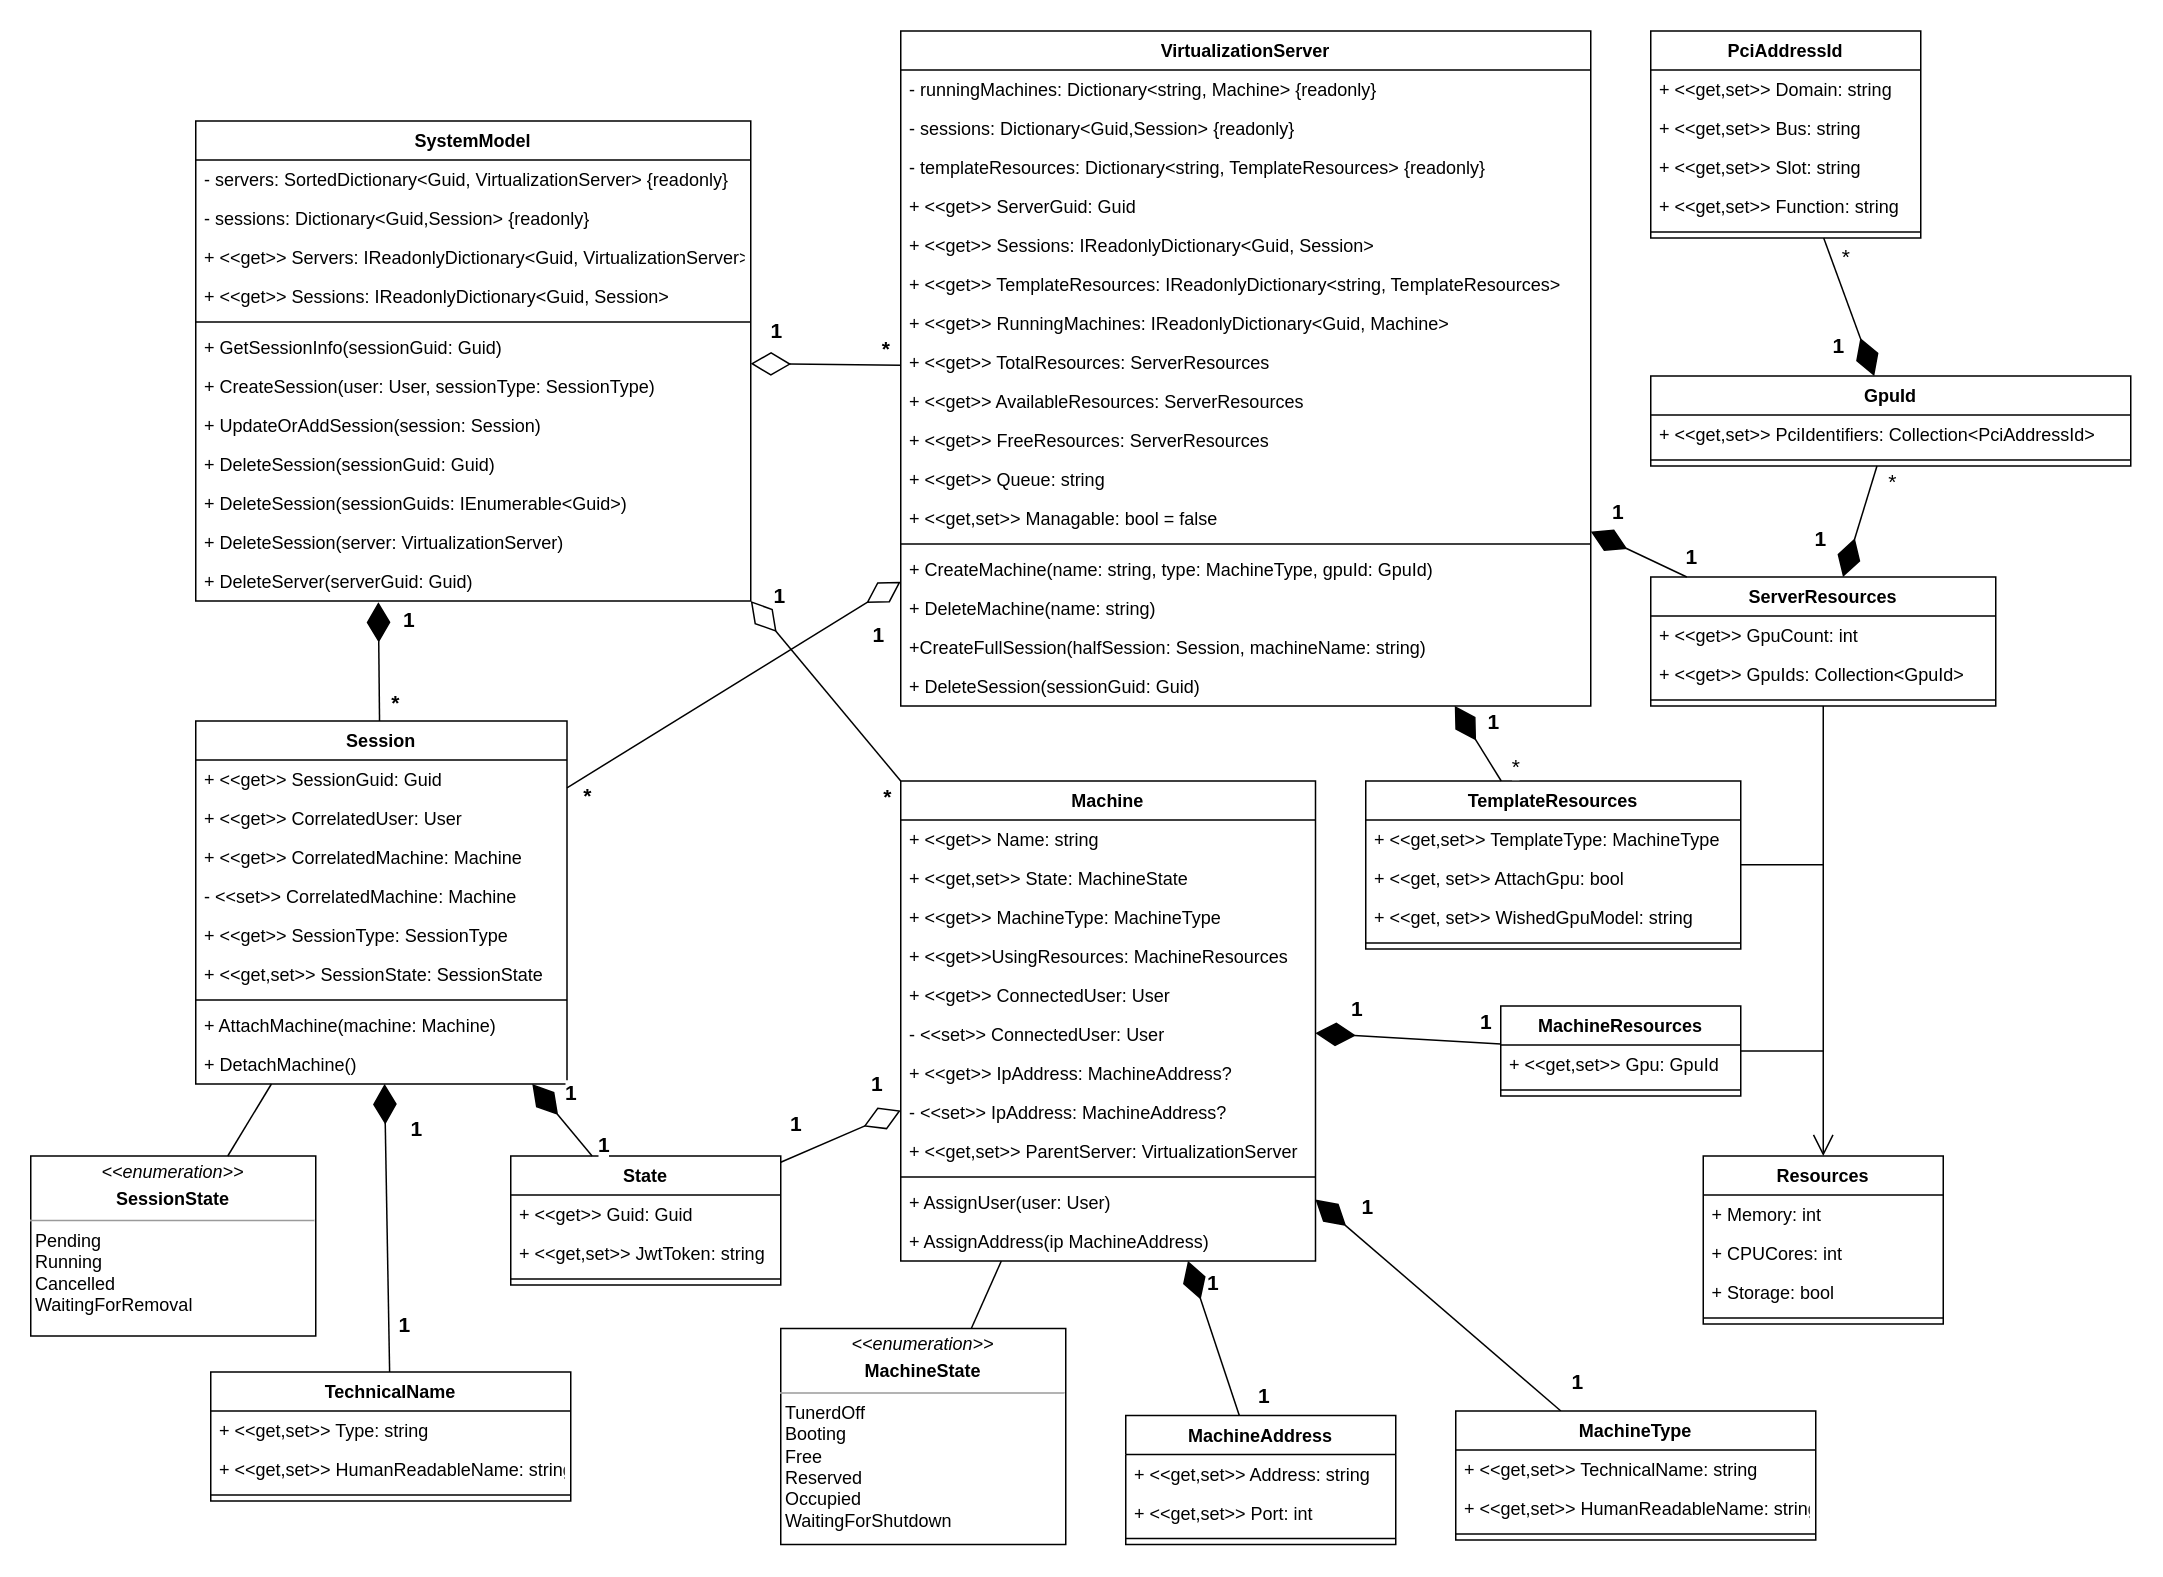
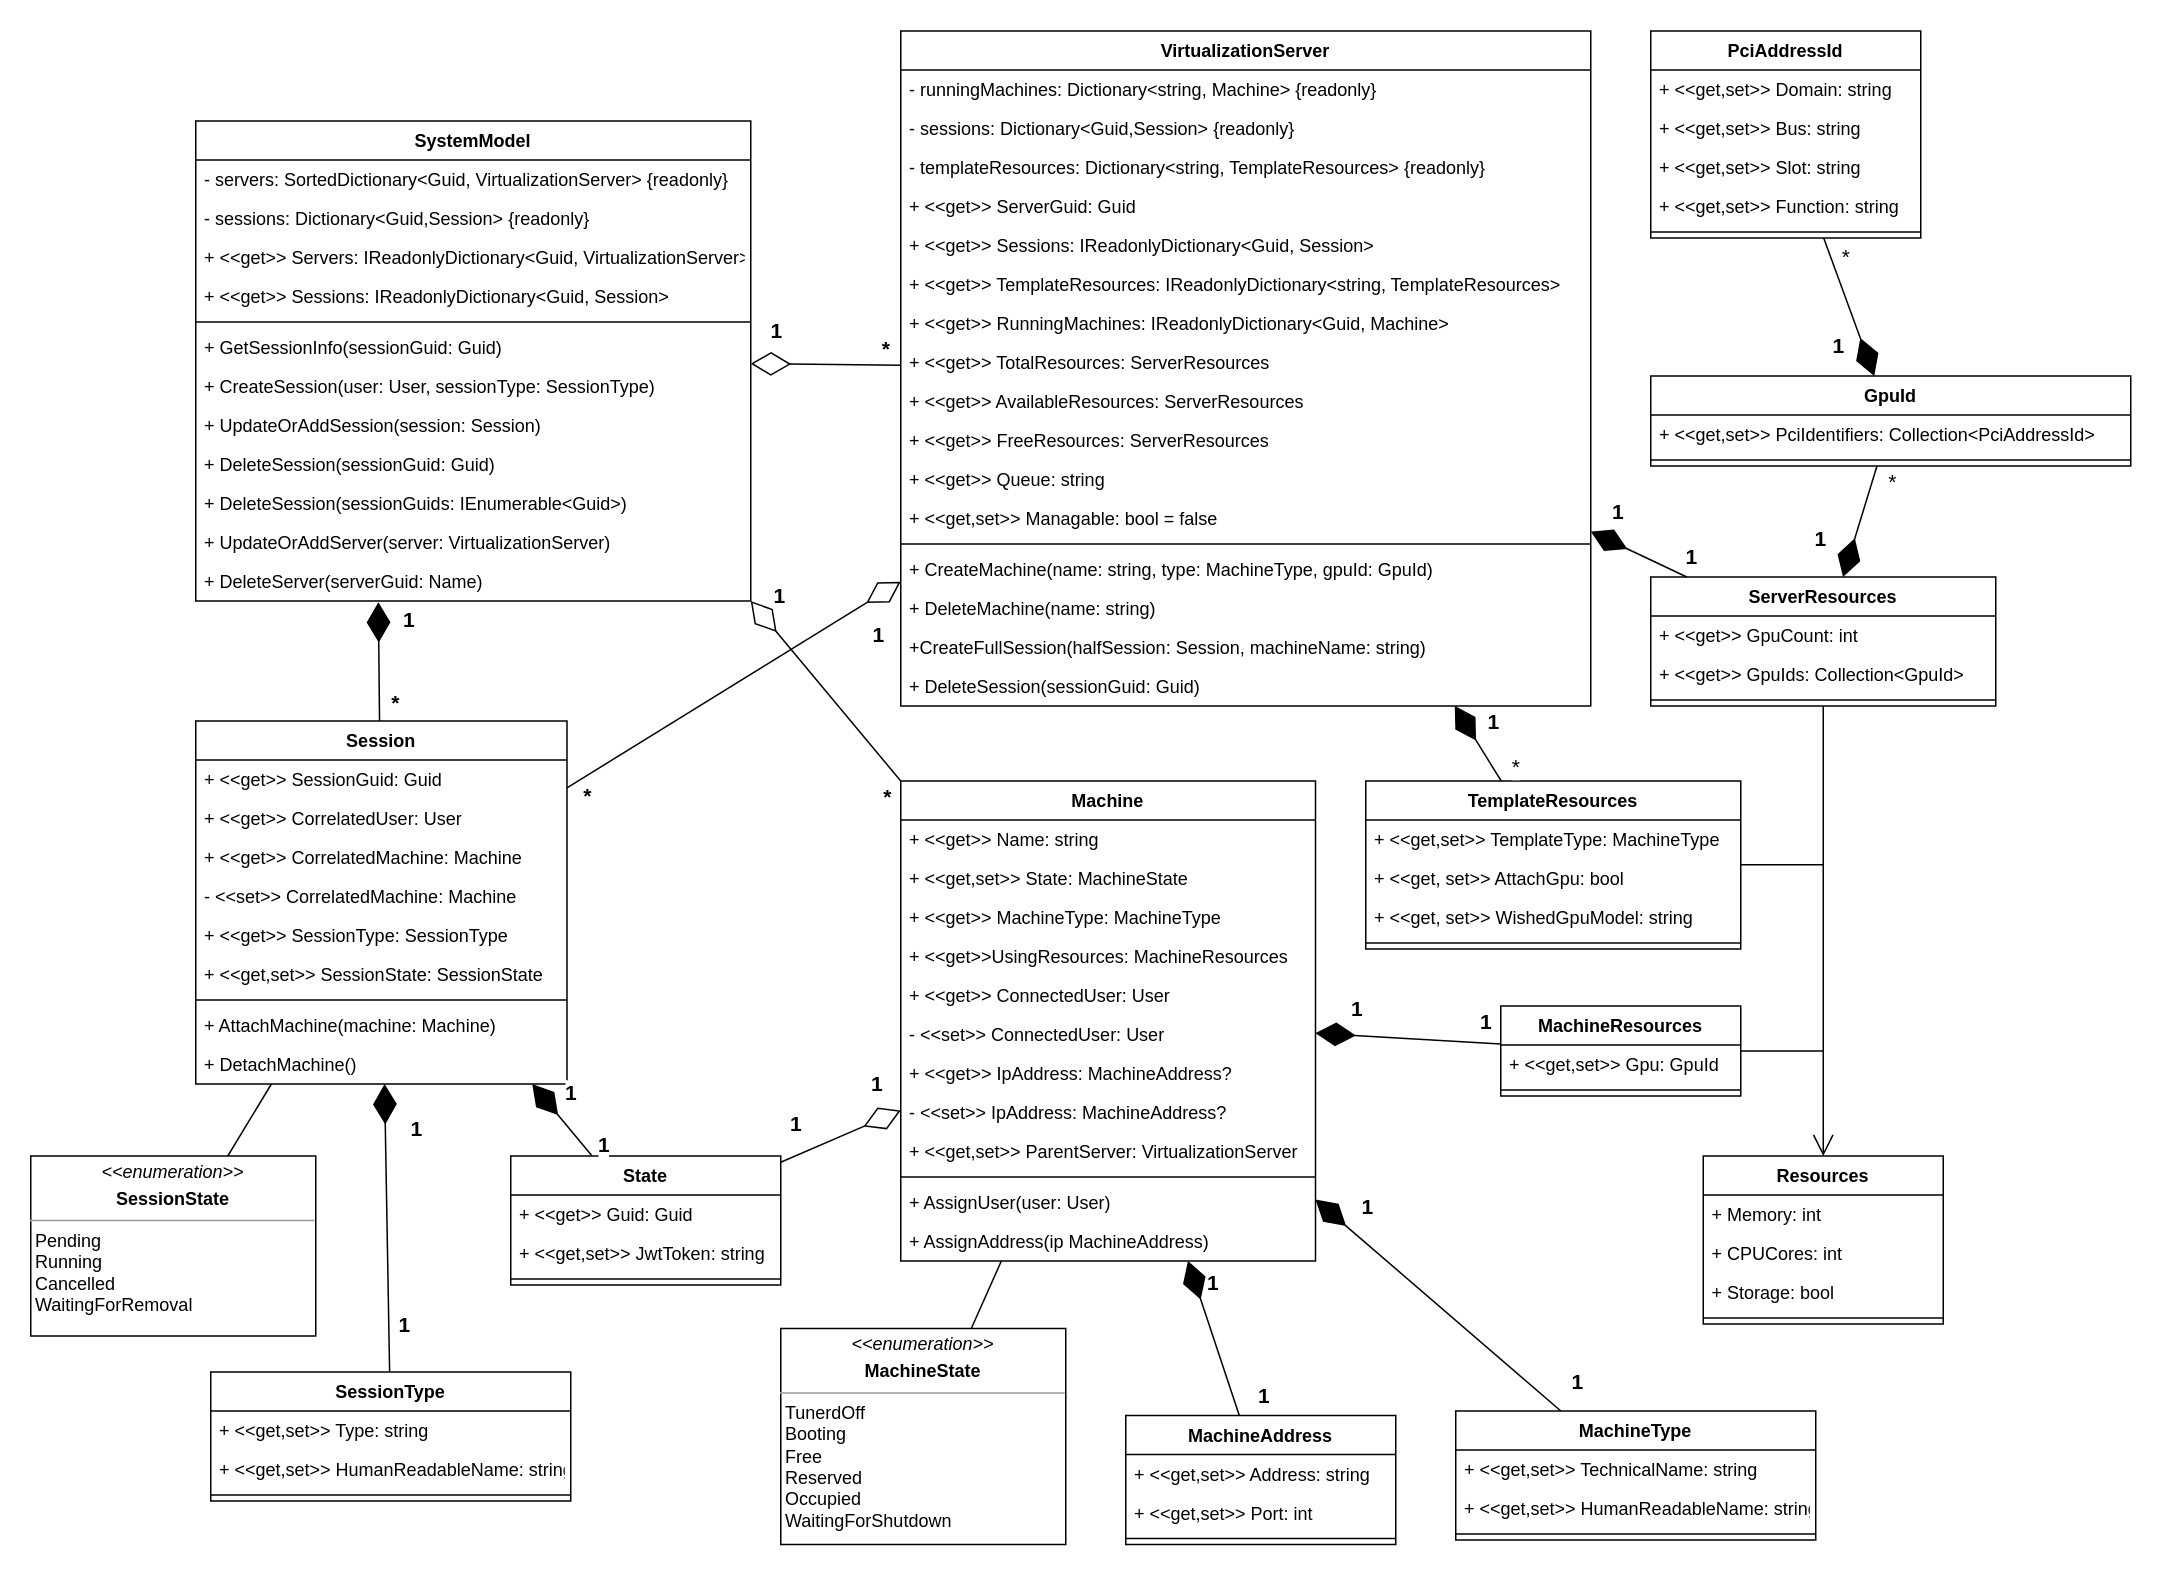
(410, 543) -> (435, 543)
(351, 582) -> (354, 582)
(390, 1392) -> (390, 1392)
